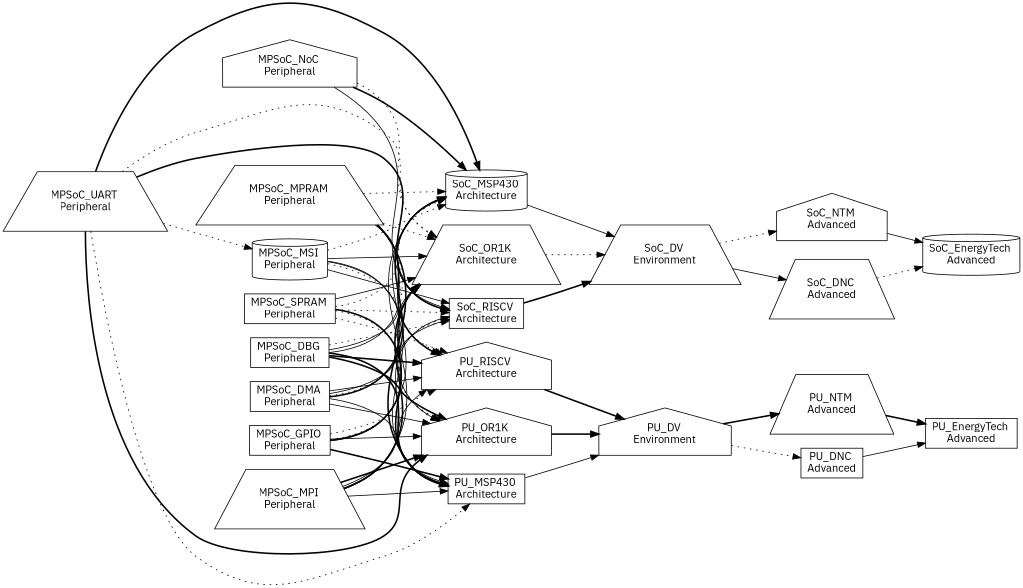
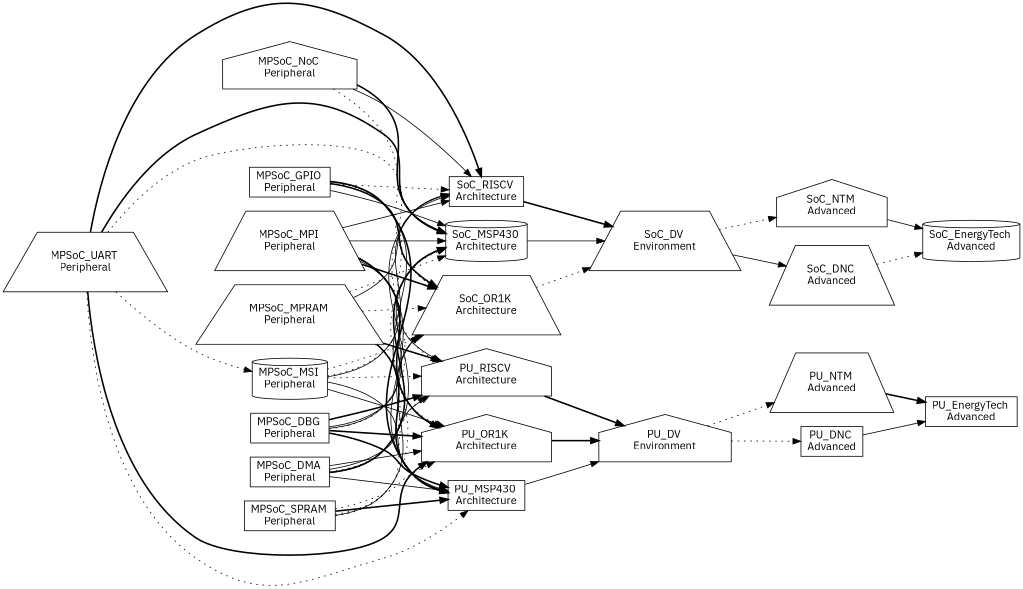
(373, 257) -> (368, 357)
(386, 311) -> none
(747, 420) -> (737, 416)
